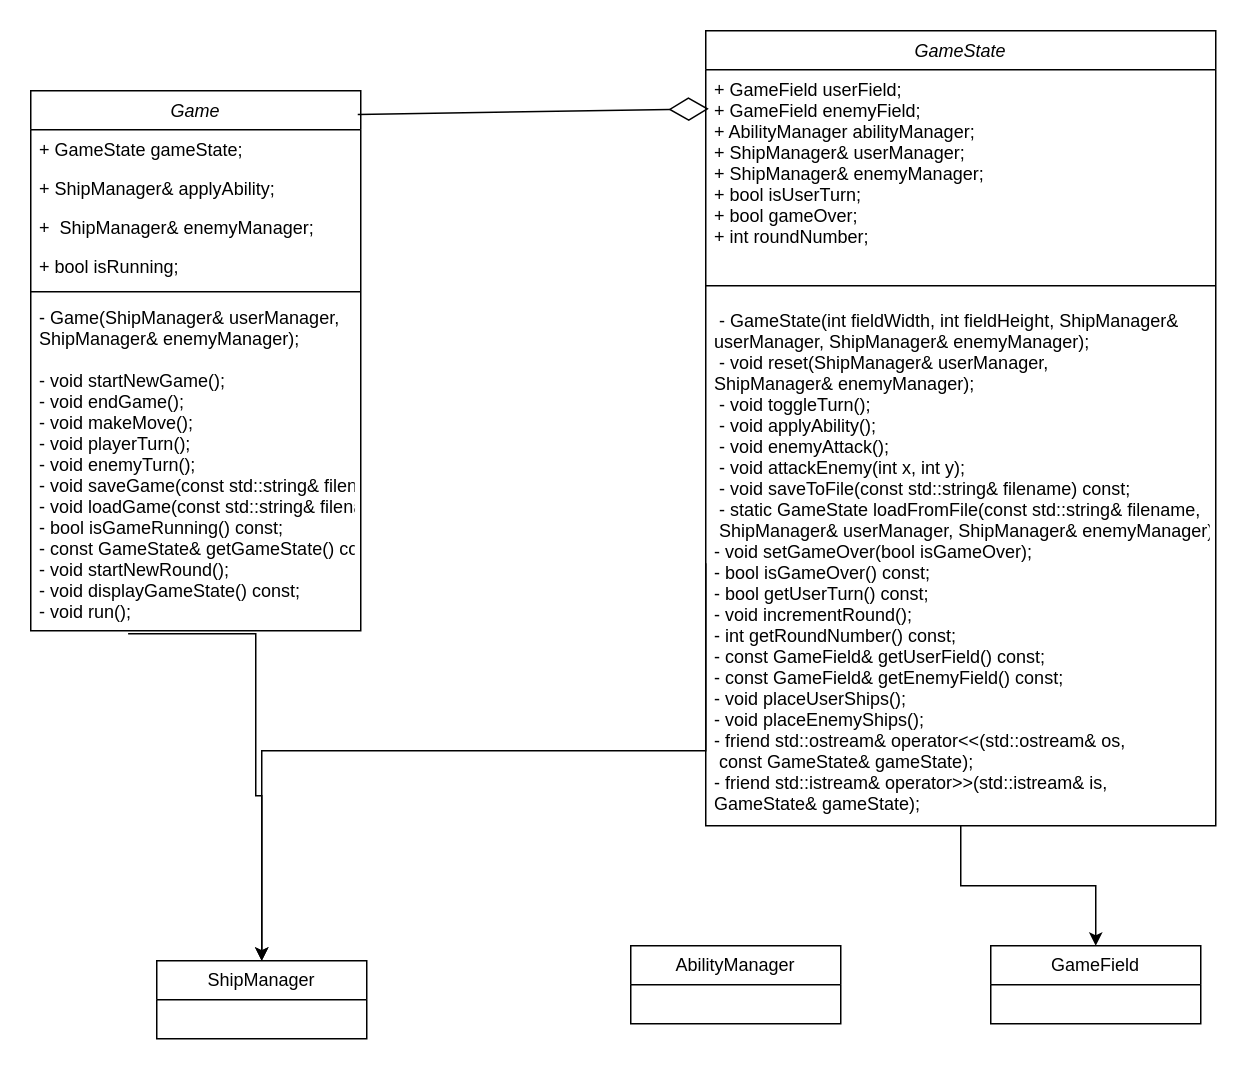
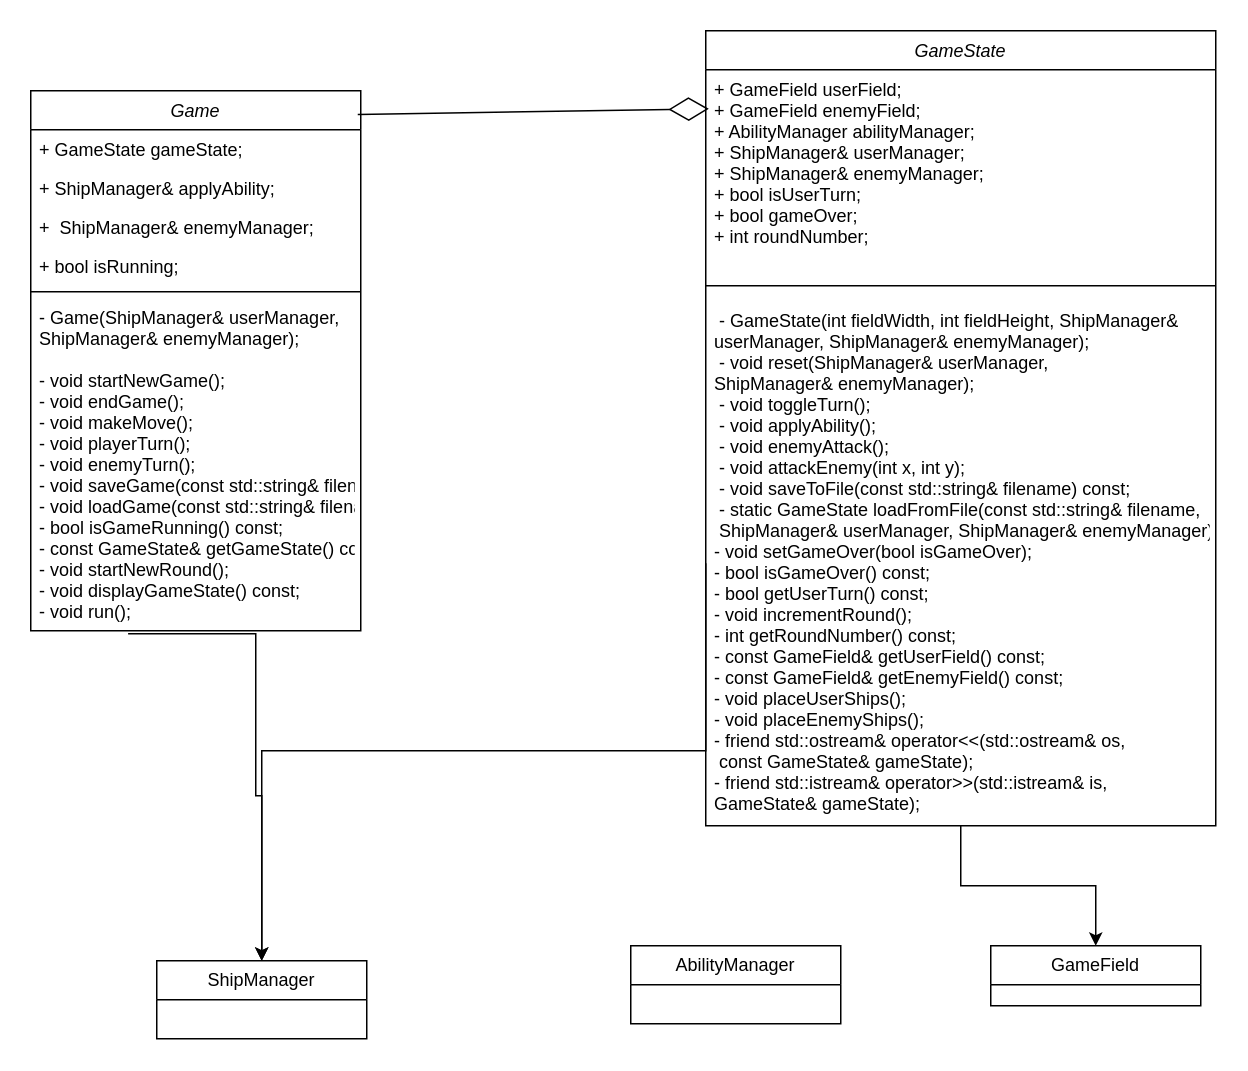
(1096, 985) -> (1096, 976)
